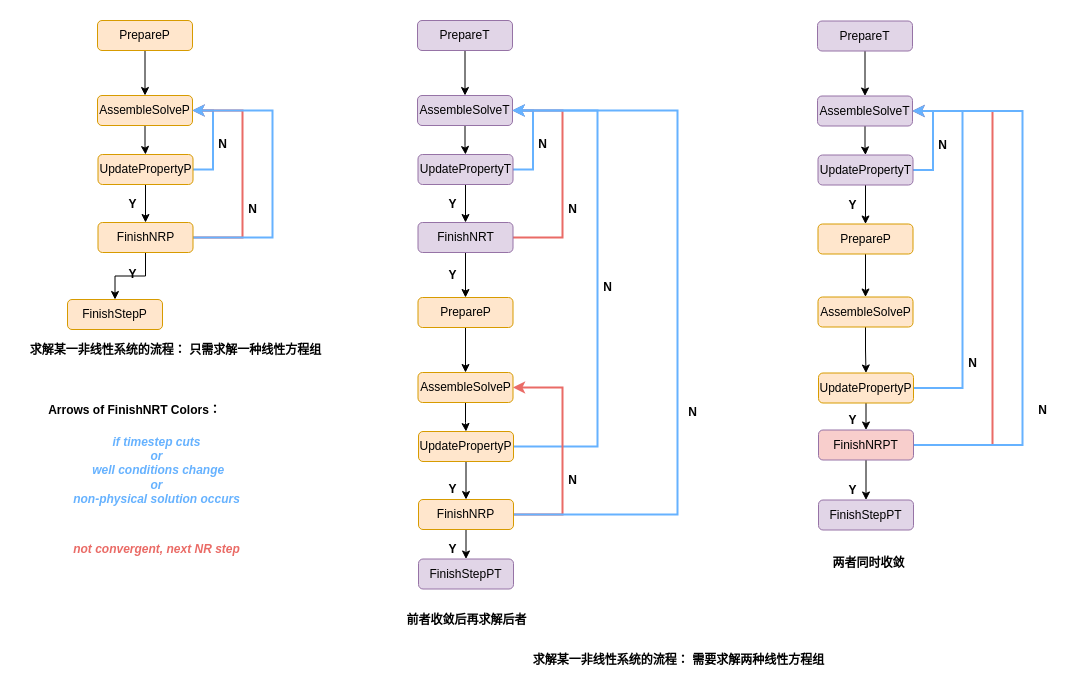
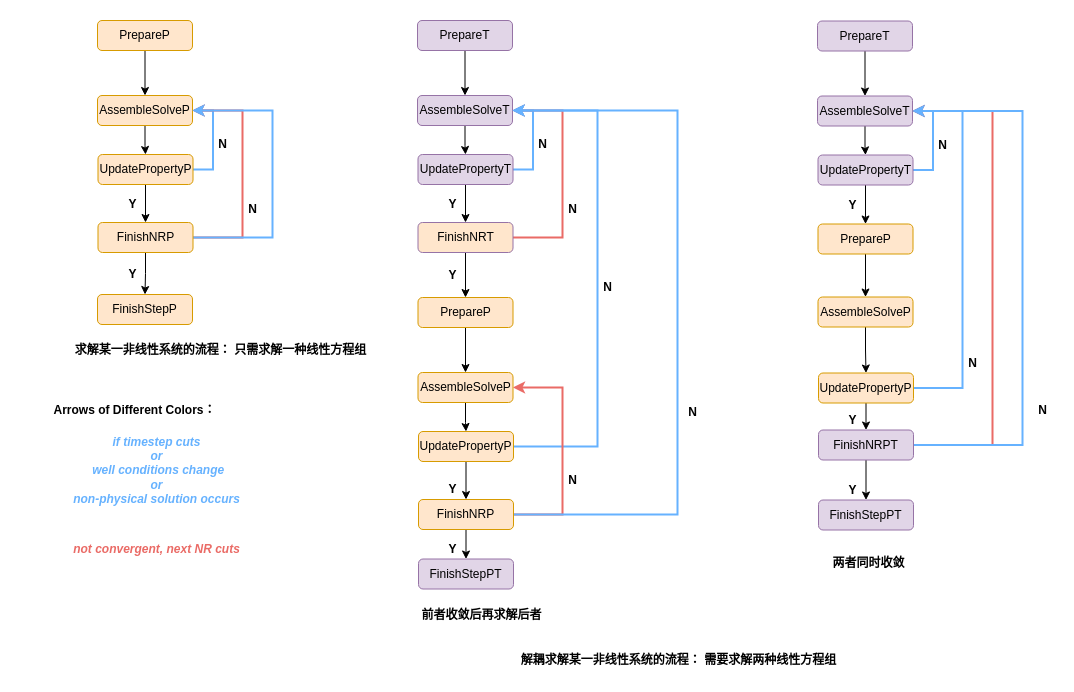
(466, 238) -> (466, 238)
(115, 315) -> (145, 310)
(176, 351) -> (221, 351)
(135, 411) -> (135, 411)
(866, 445) -> (866, 445)
(157, 550) -> (157, 550)
(466, 621) -> (481, 616)
(679, 661) -> (679, 661)
